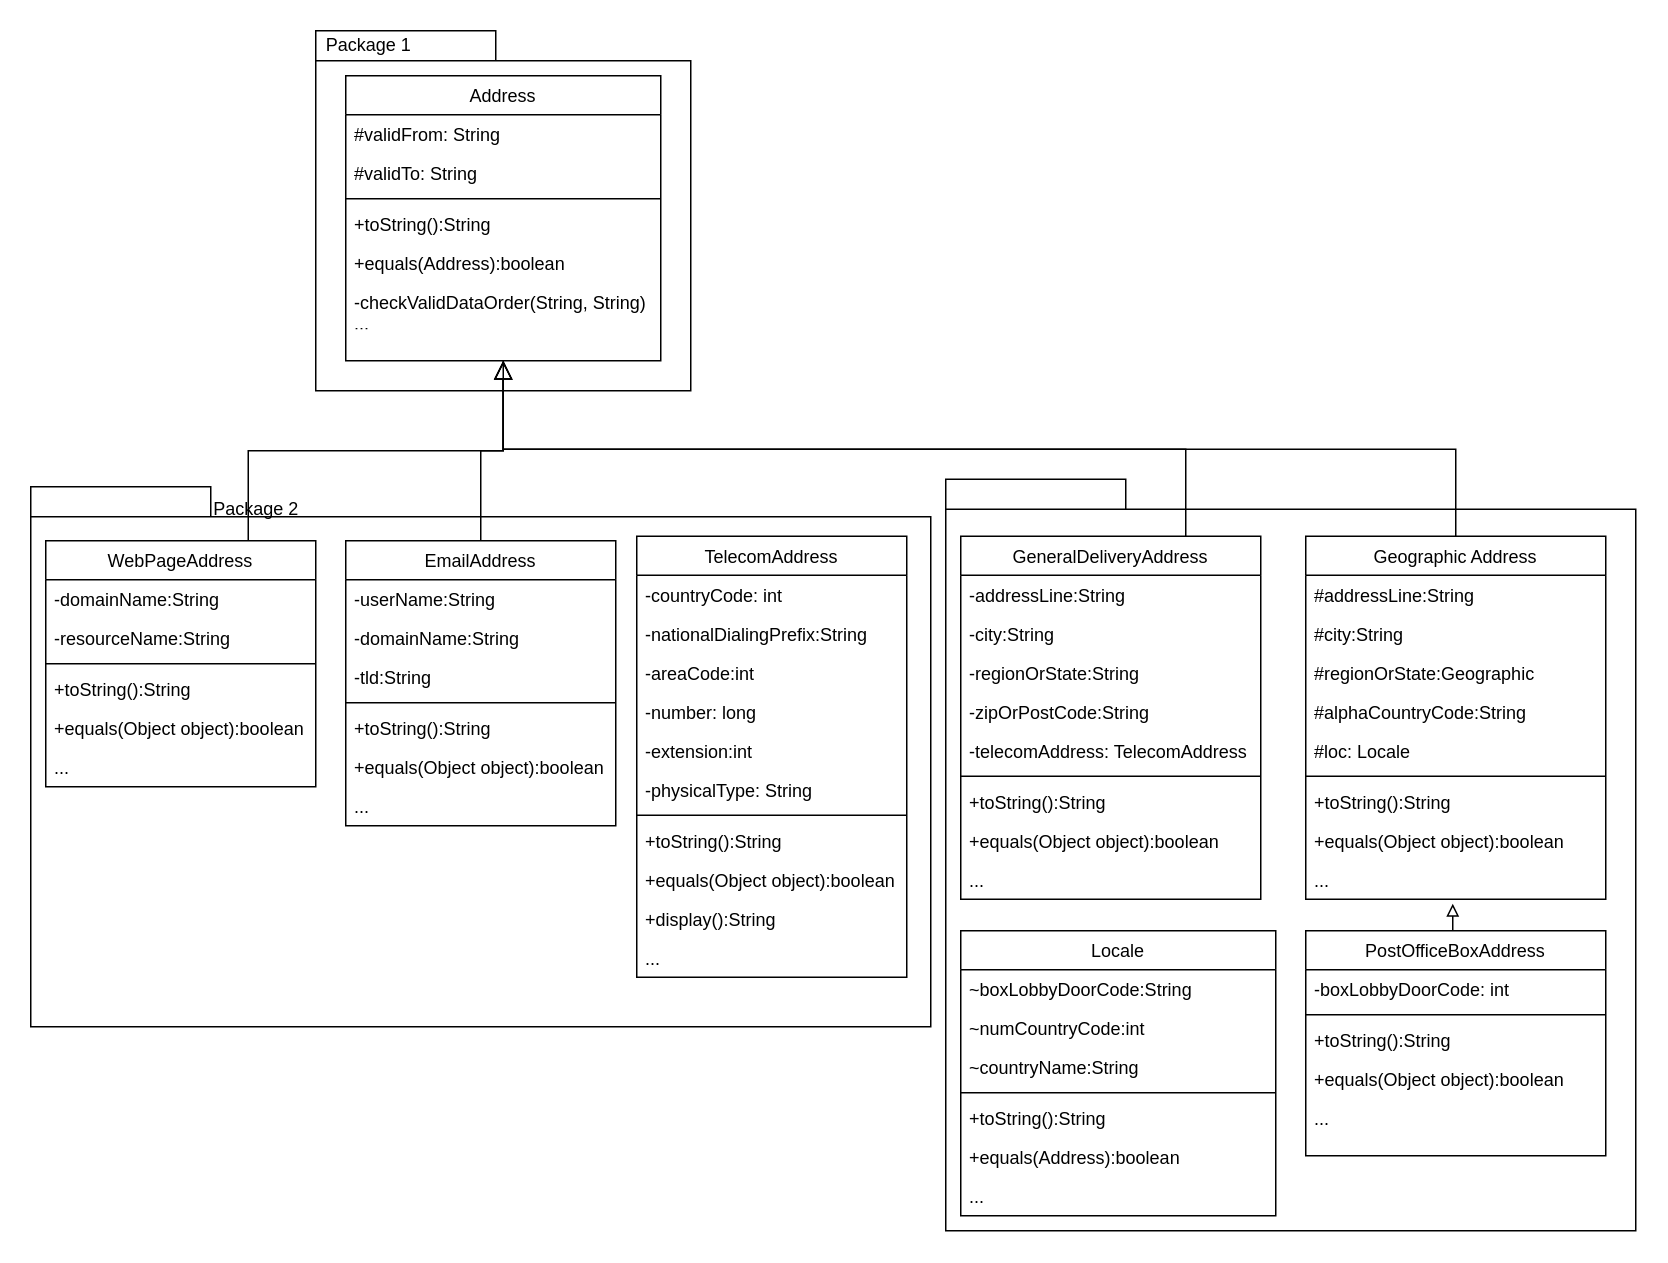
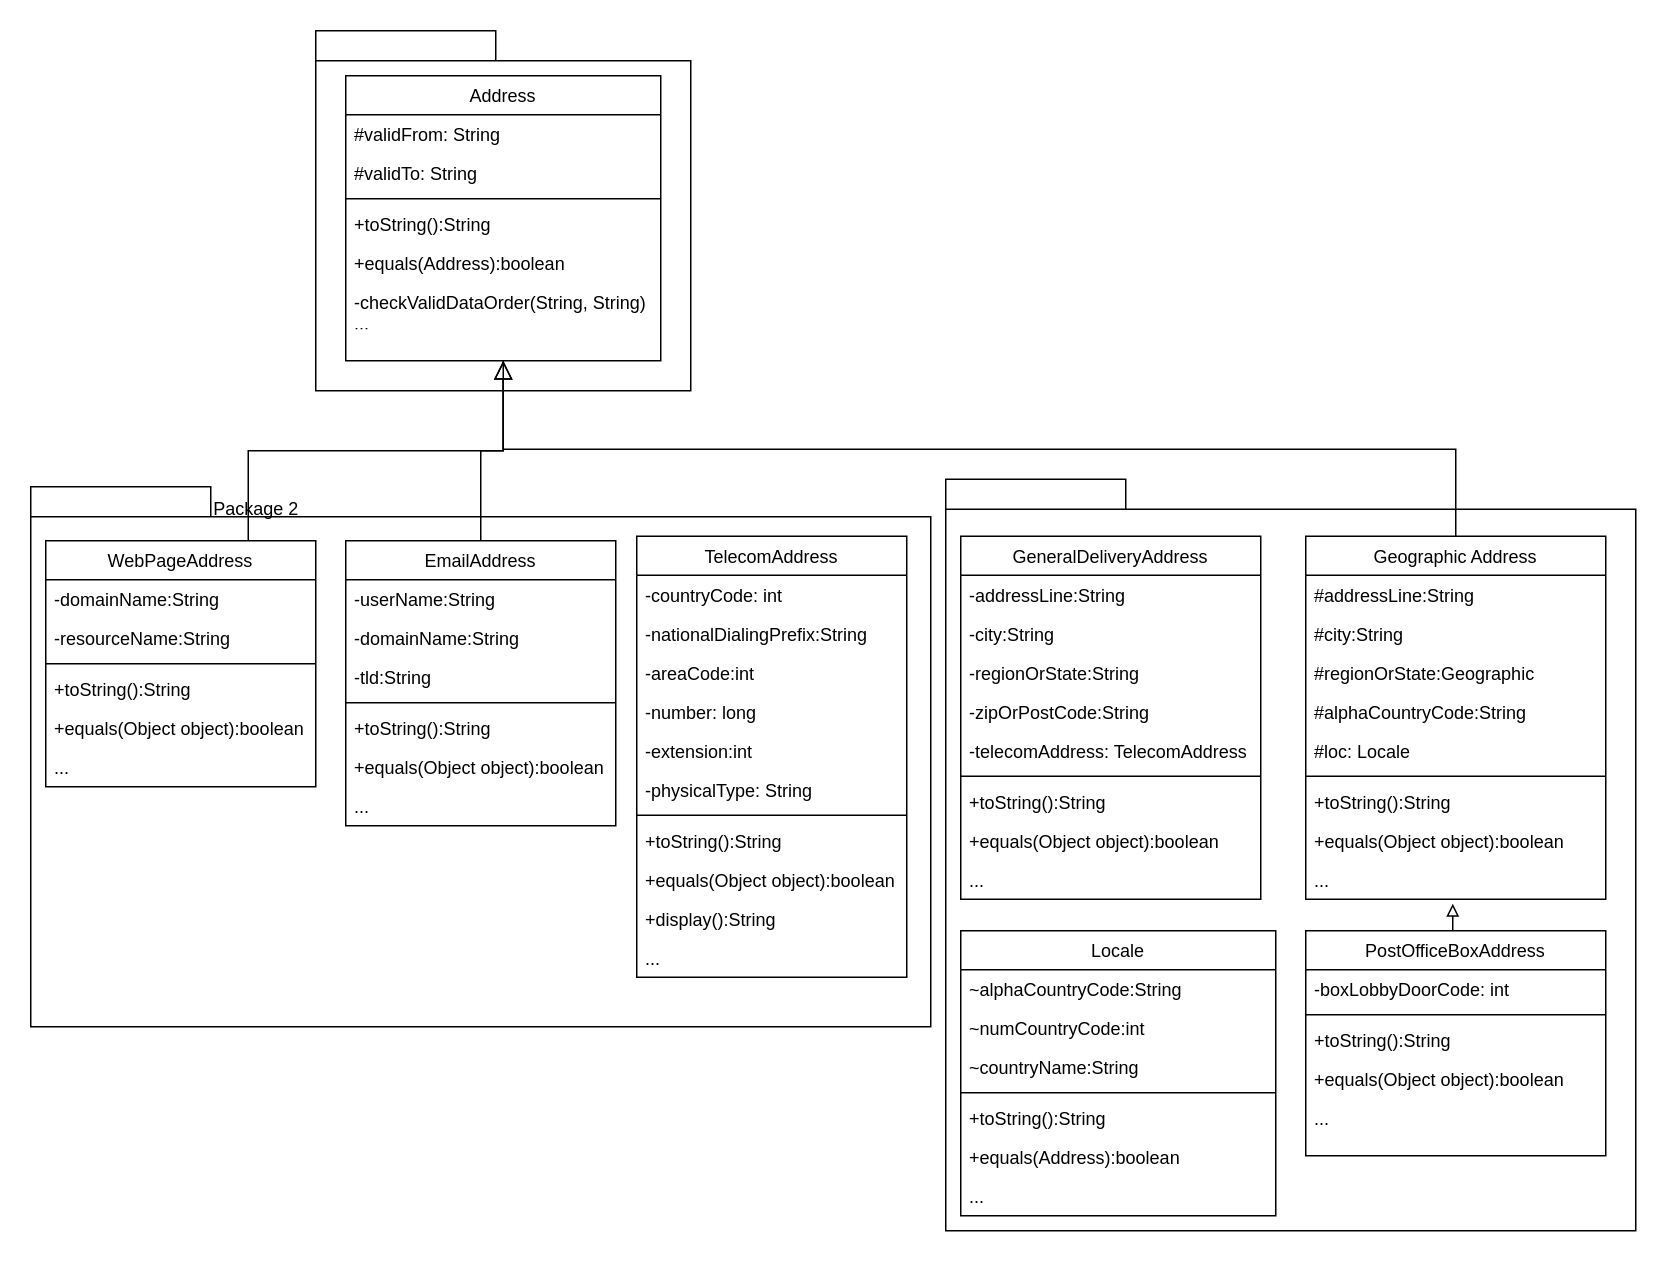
(368, 46) -> none
(1186, 494) -> none
(1085, 990) -> (1083, 990)
